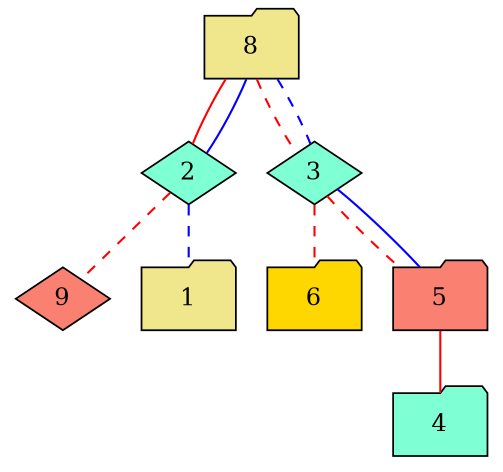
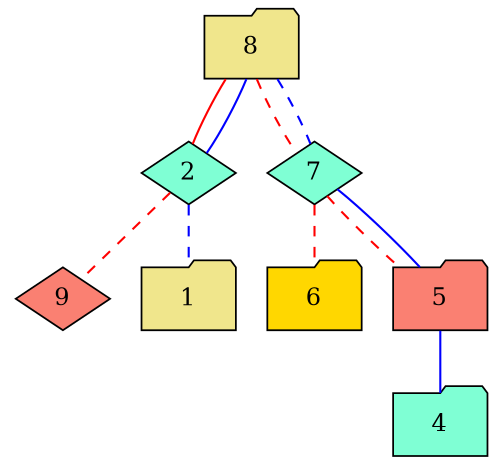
(314, 173) -> (314, 173)
(440, 362) -> (440, 362)
